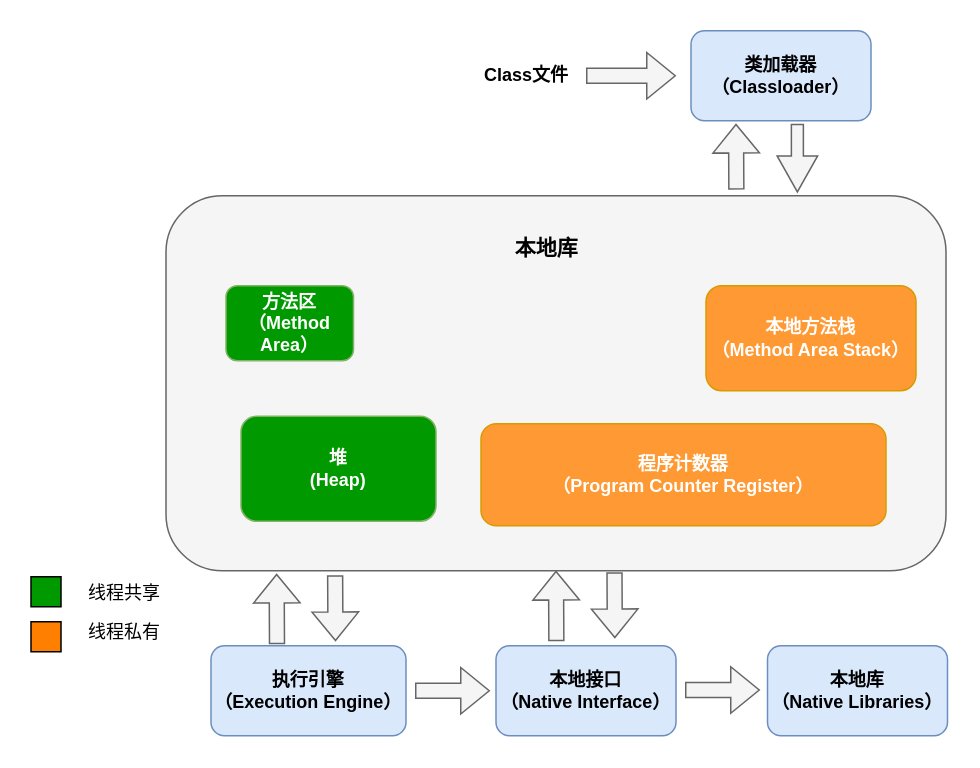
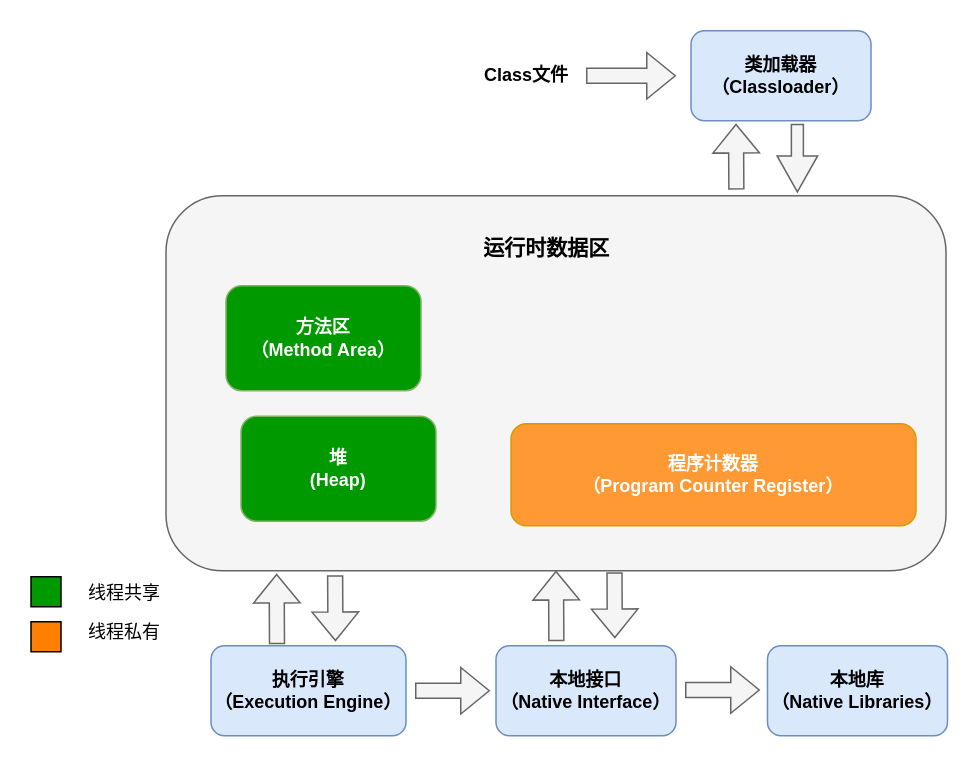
(547, 248) -> (547, 248)
(290, 323) -> (323, 338)
(811, 338) -> none
(683, 475) -> (713, 475)
